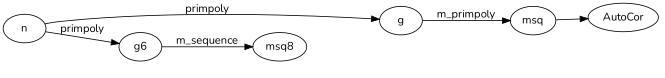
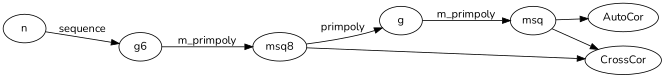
(208, 14) -> (341, 39)
(82, 29) -> (82, 29)
(207, 41) -> (207, 41)
none -> (623, 60)
